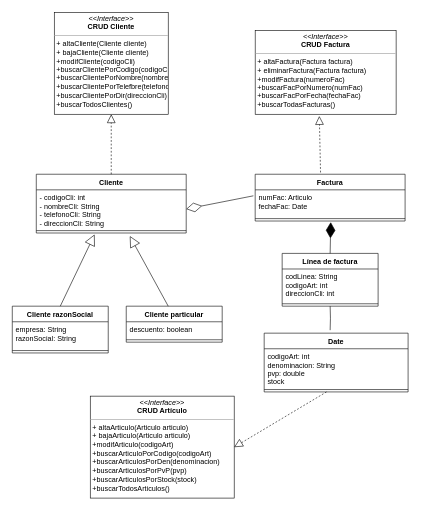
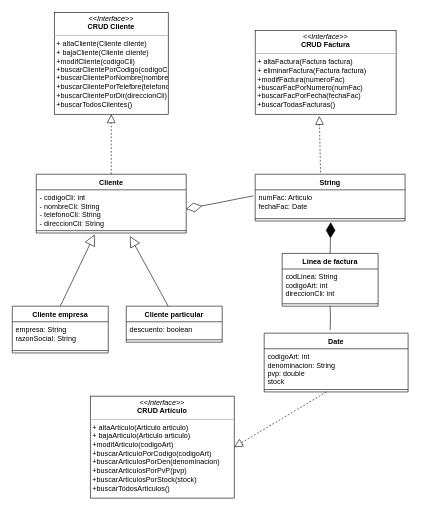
(330, 182) -> (330, 182)
(60, 314) -> (60, 314)
